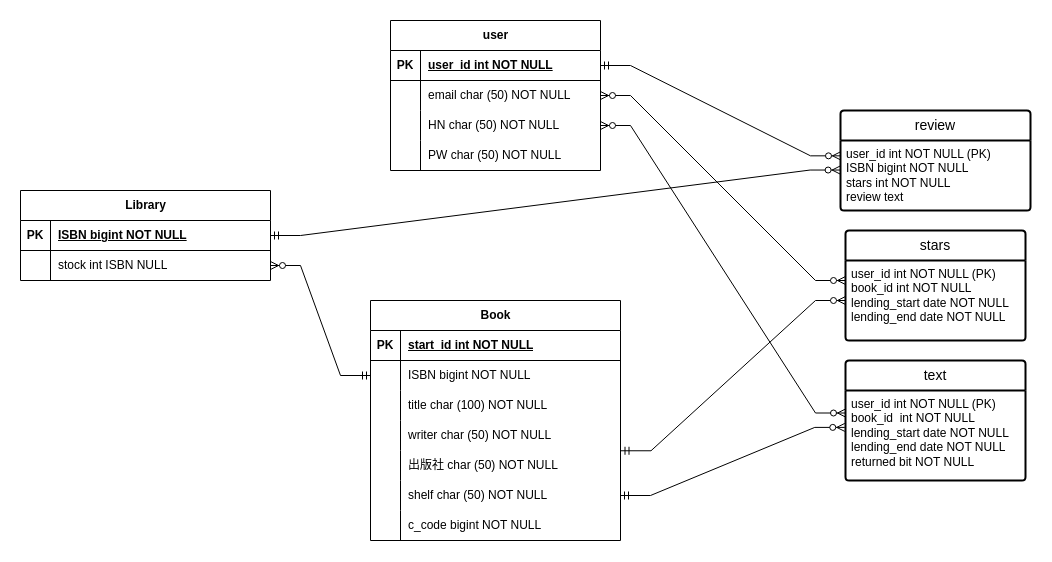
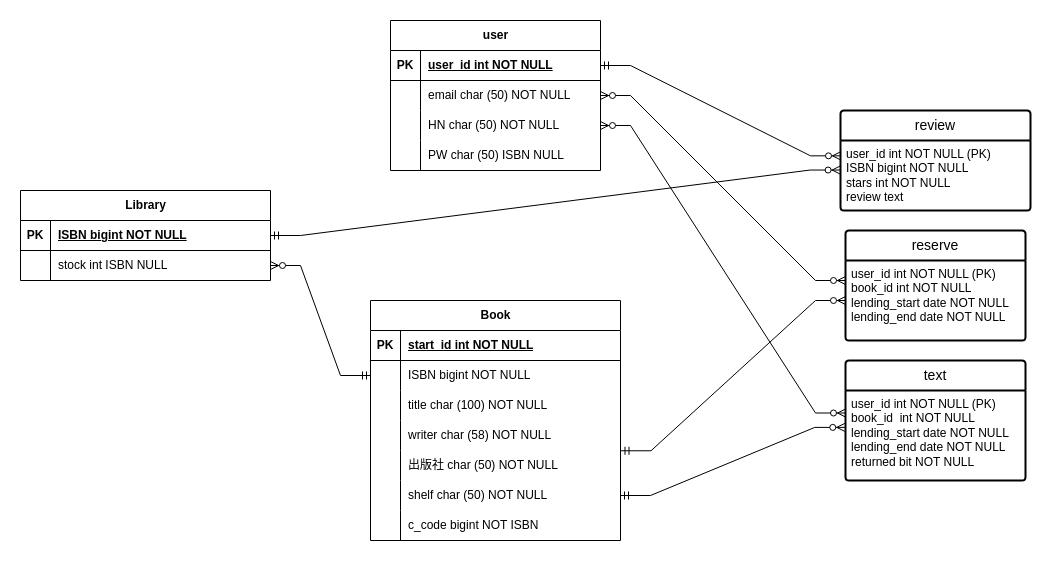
(493, 156) -> (496, 156)
(936, 246) -> (936, 246)
(485, 436) -> (485, 436)
(475, 526) -> (475, 526)
